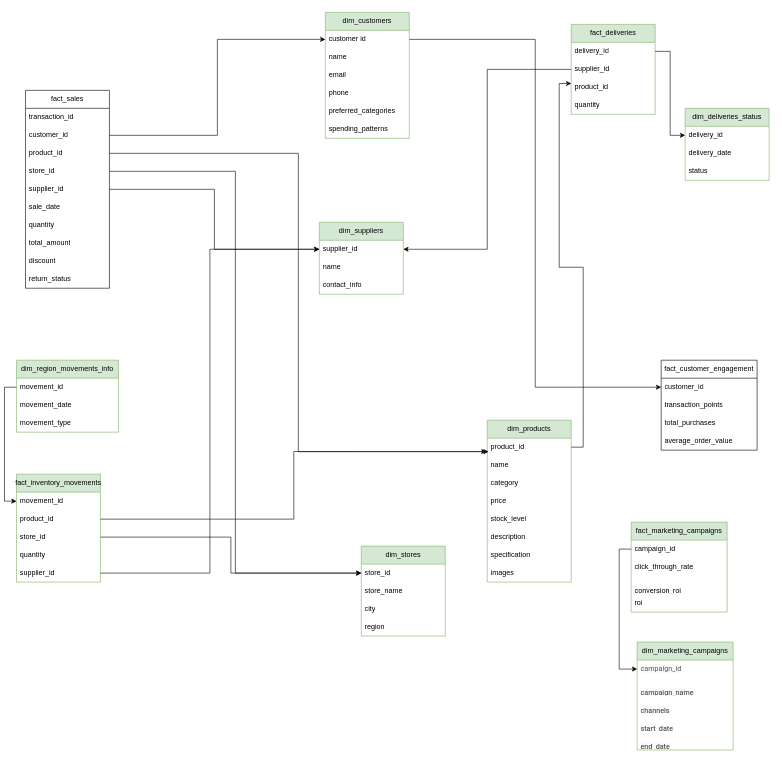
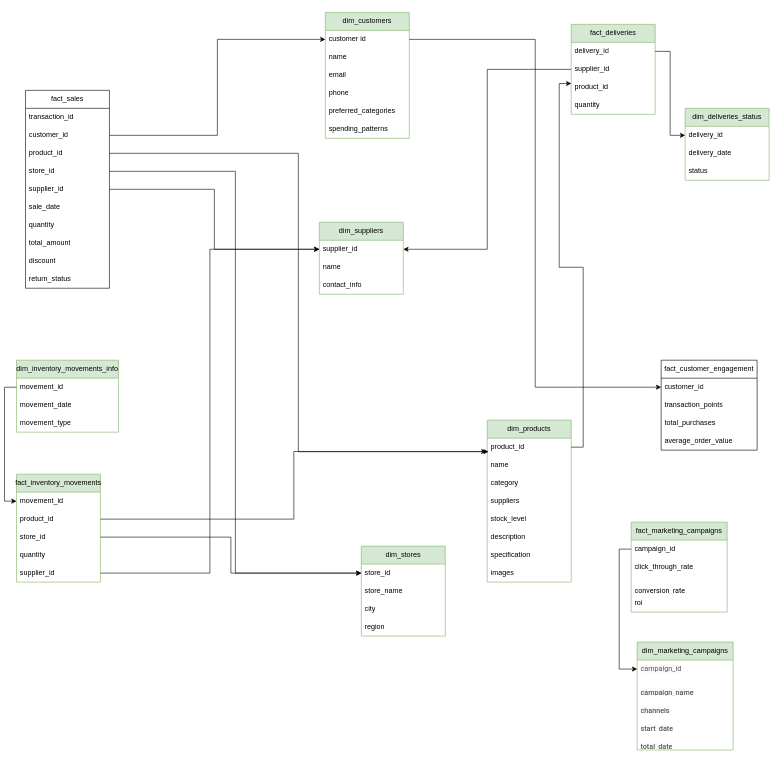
(68, 369) -> (68, 369)
(500, 501) -> (507, 501)
(661, 585) -> (664, 585)
(657, 741) -> (660, 741)
